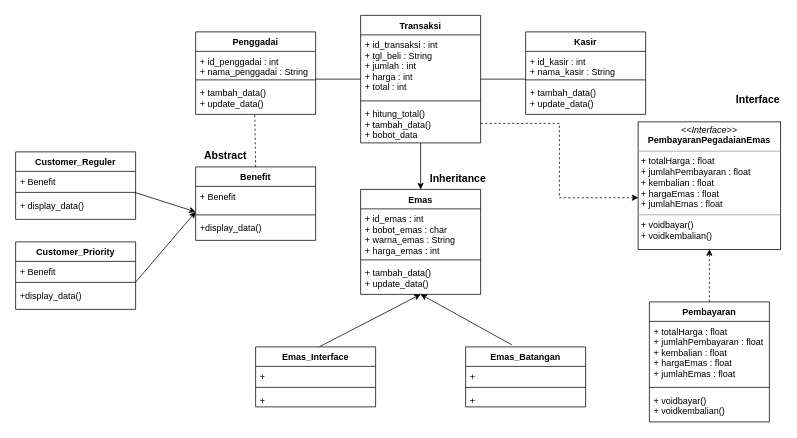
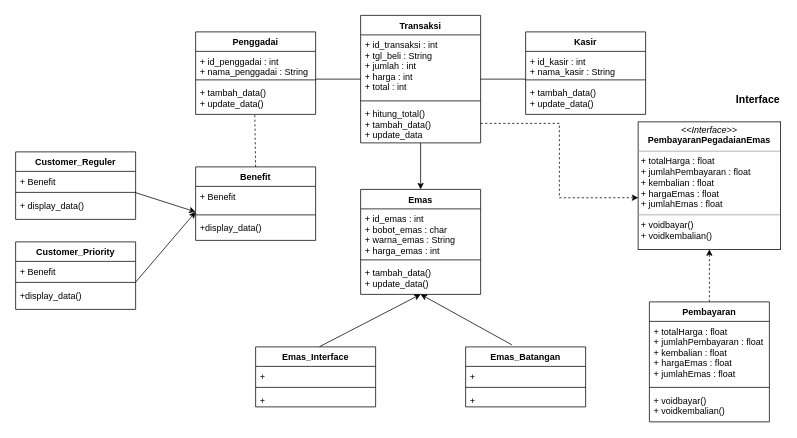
(401, 114) -> (401, 114)
(225, 156) -> none
(458, 178) -> none
